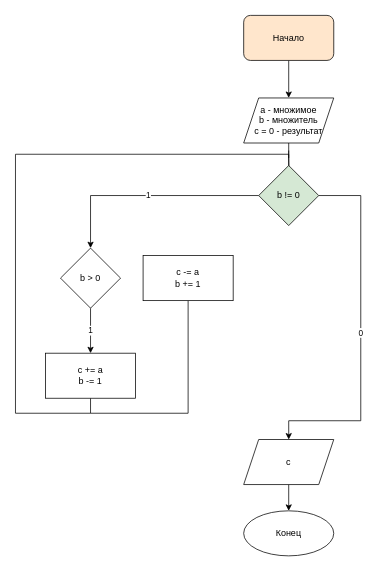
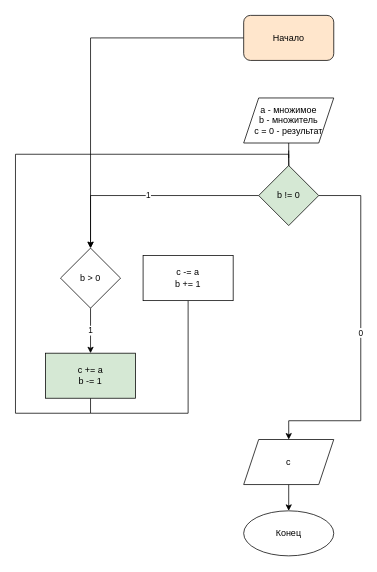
(288, 77) -> (90, 39)
(90, 375) -> (90, 375)
